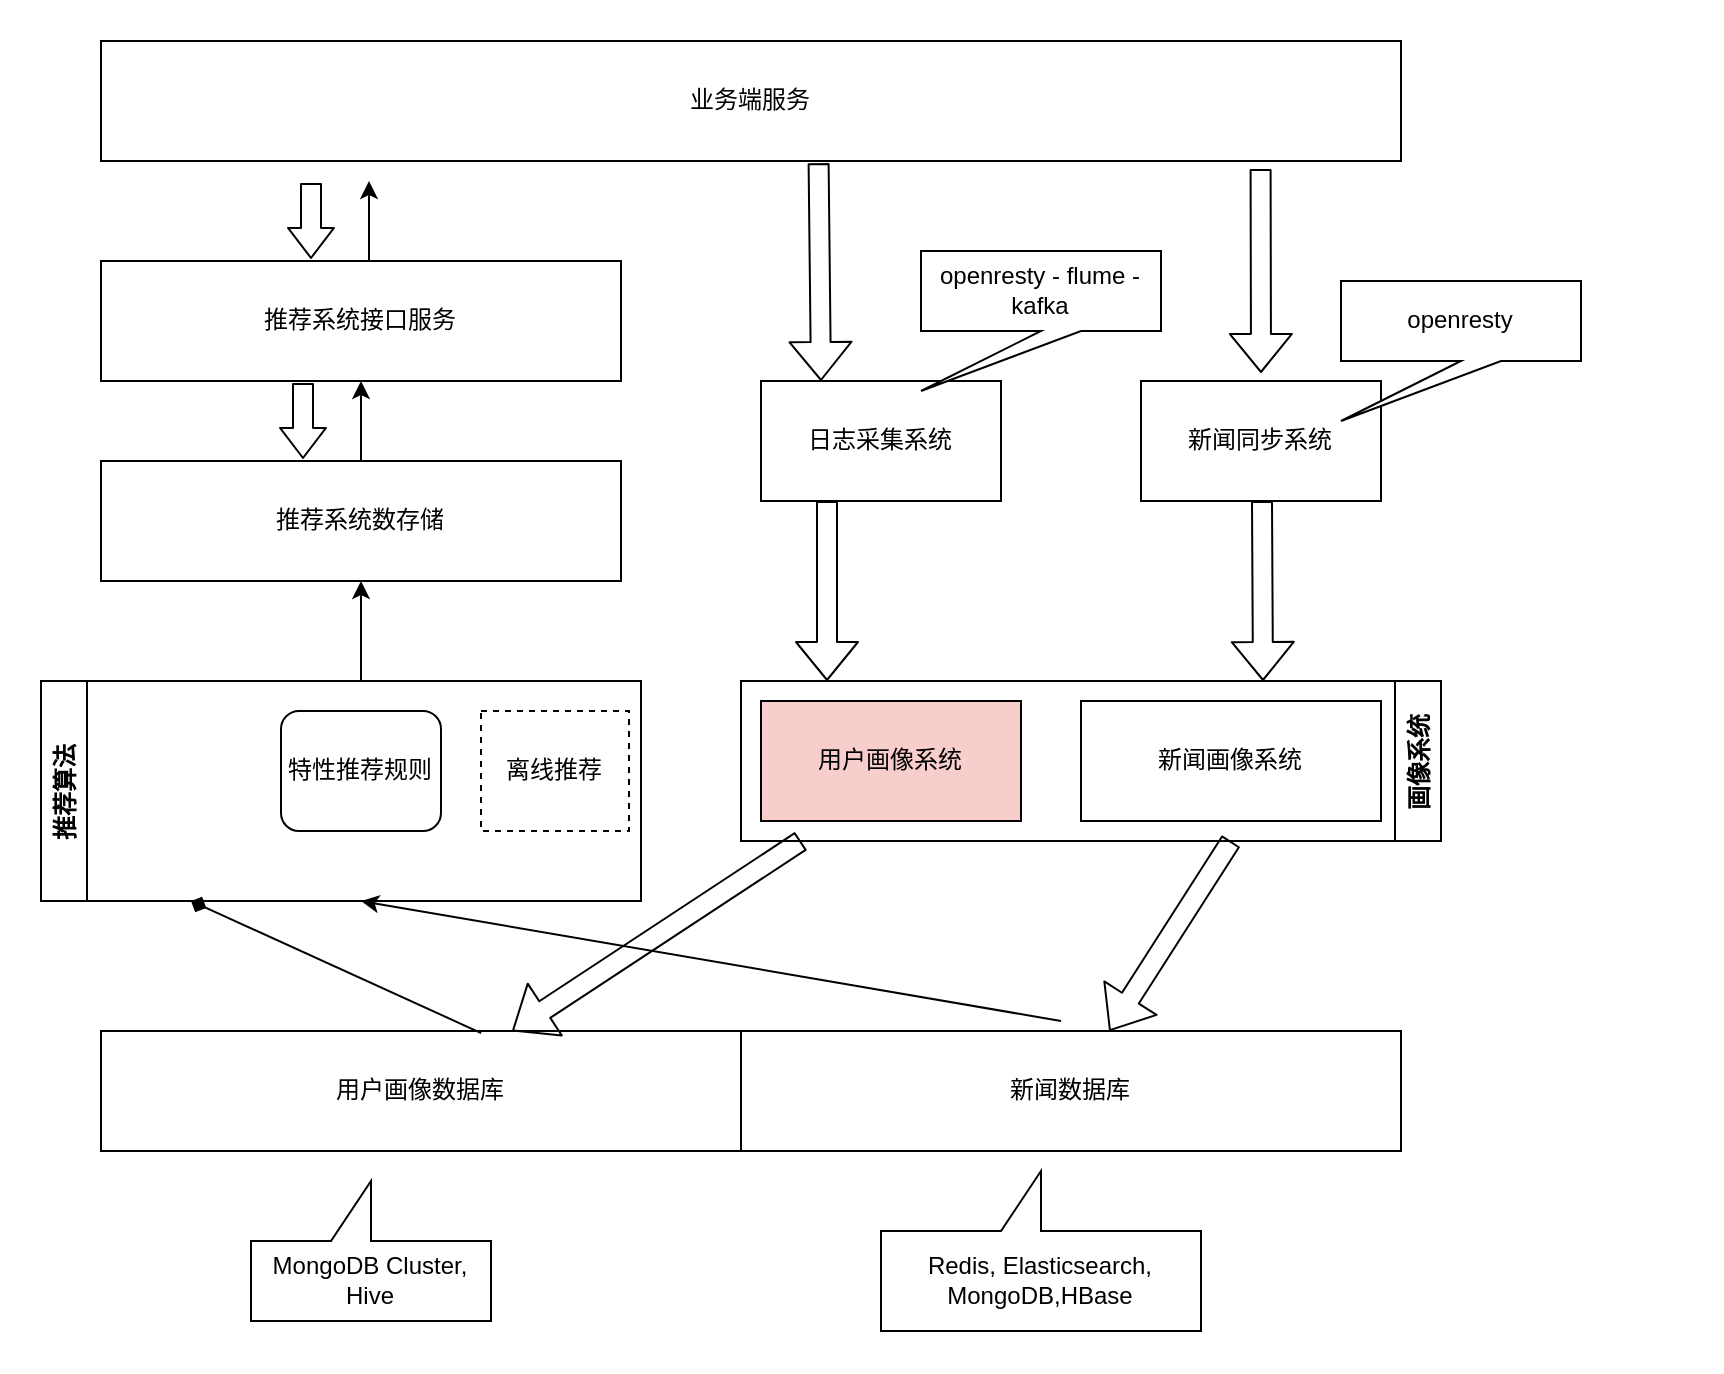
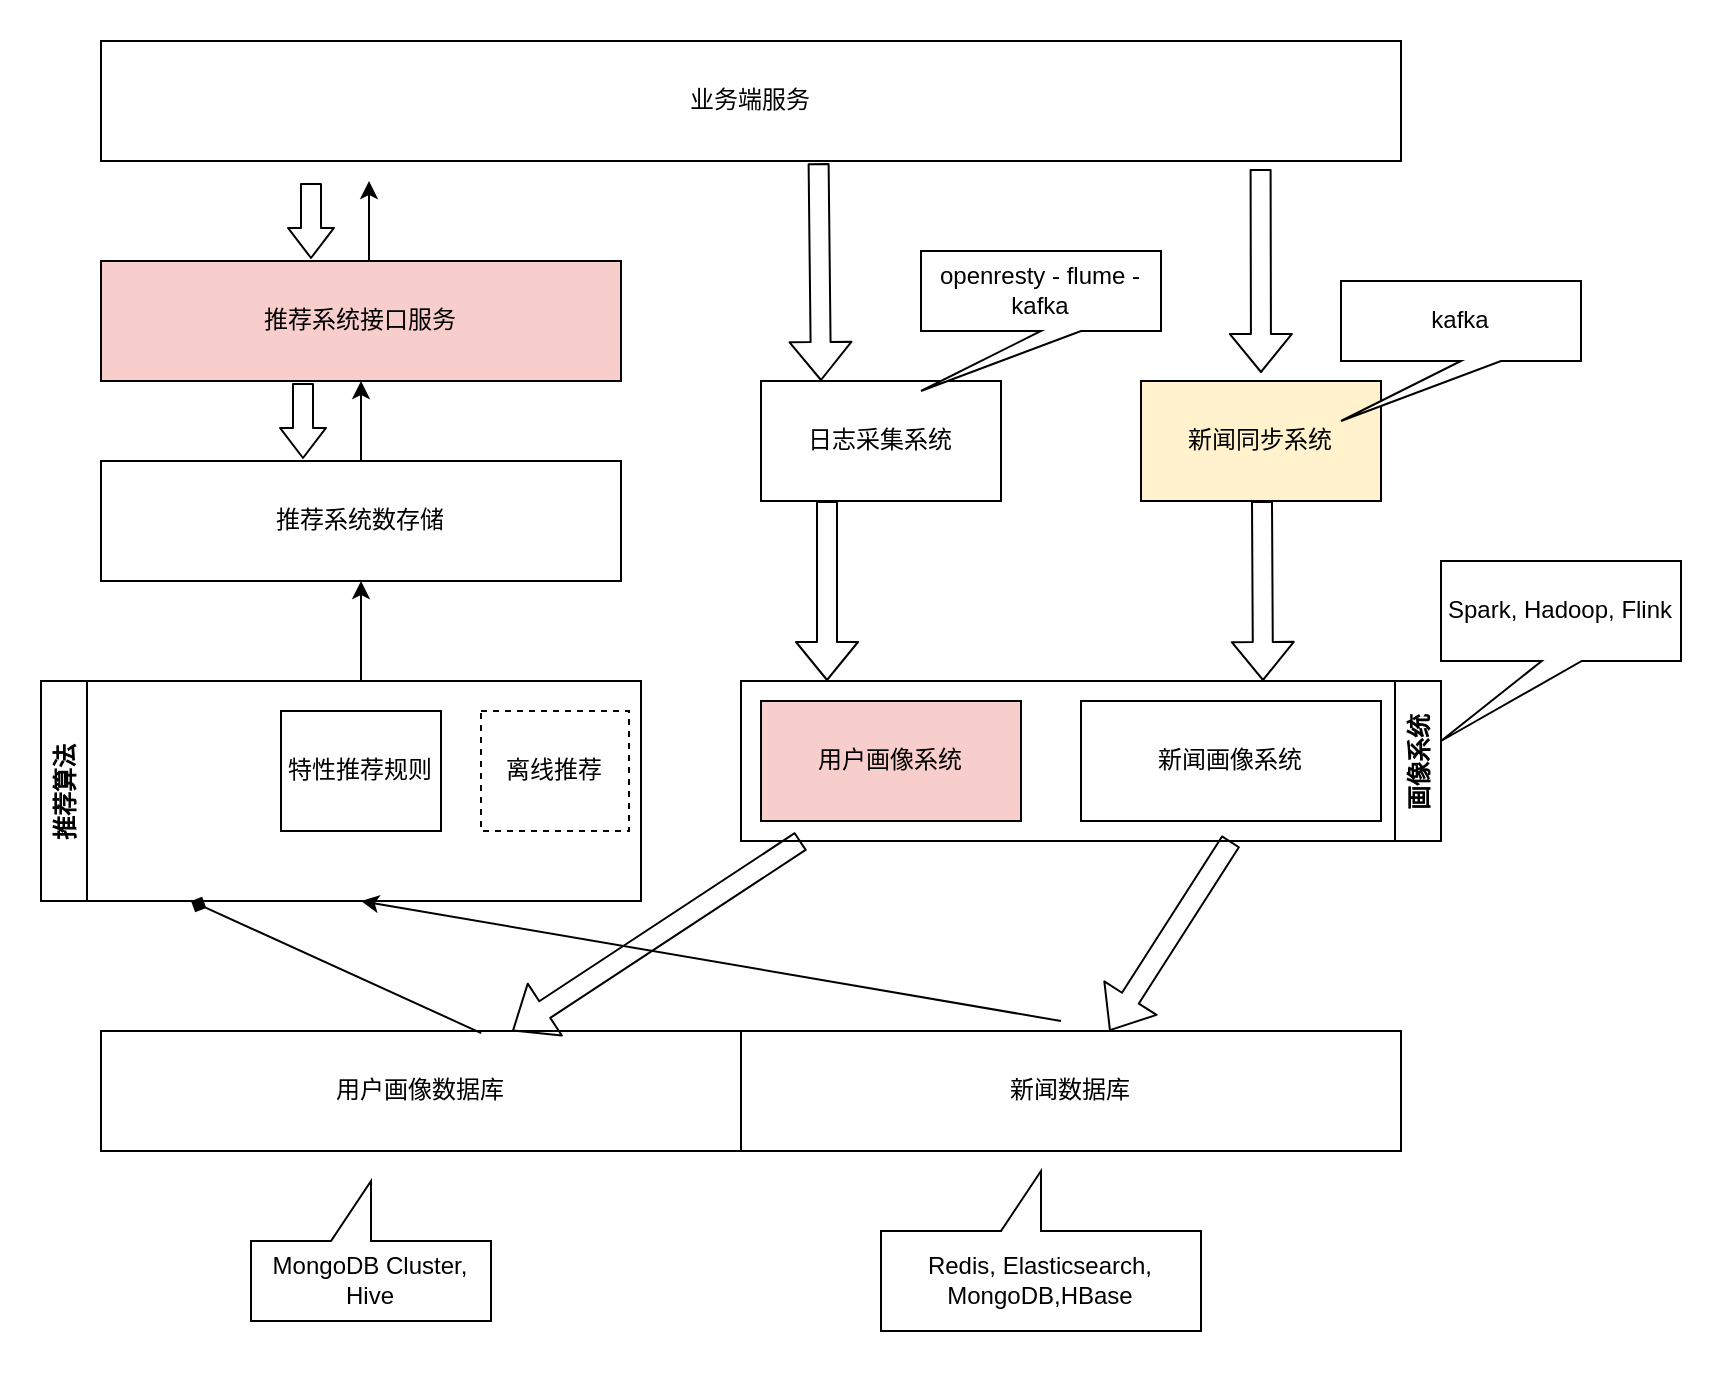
(361, 321) -> (361, 321)
(1461, 321) -> (1461, 321)
(1261, 441) -> (1261, 441)
none -> (1561, 651)
(361, 771) -> (361, 771)
